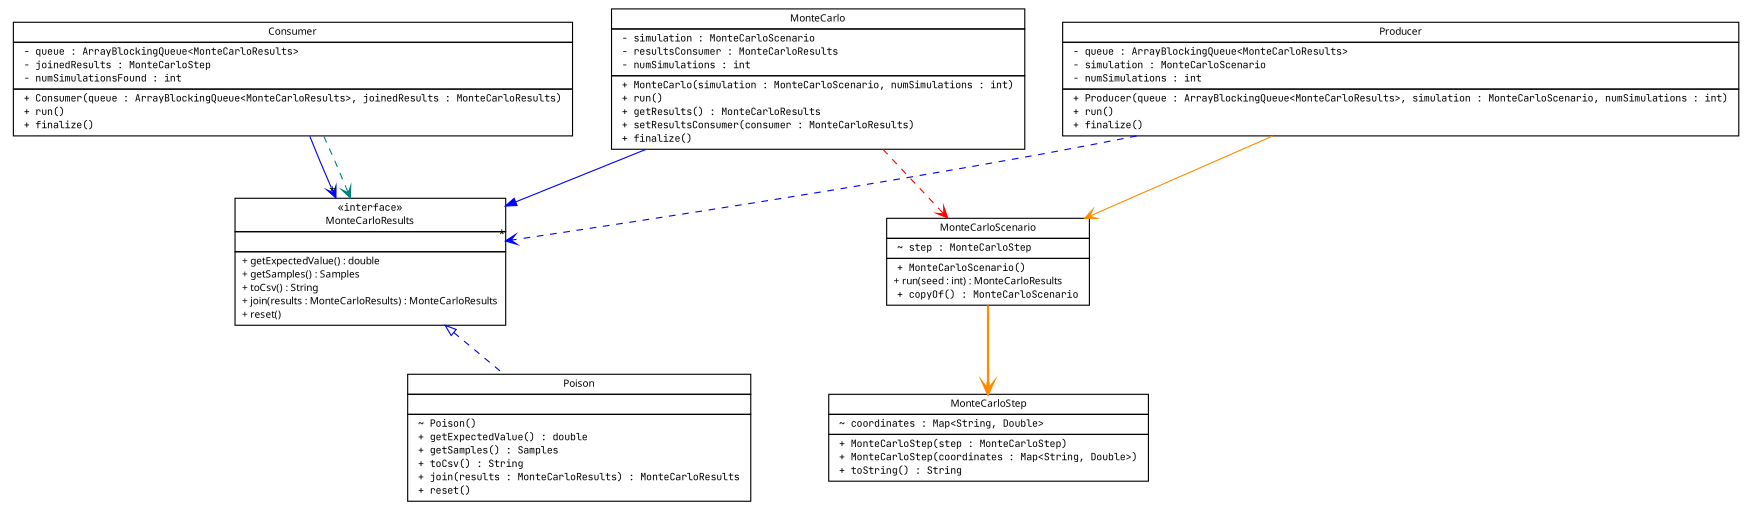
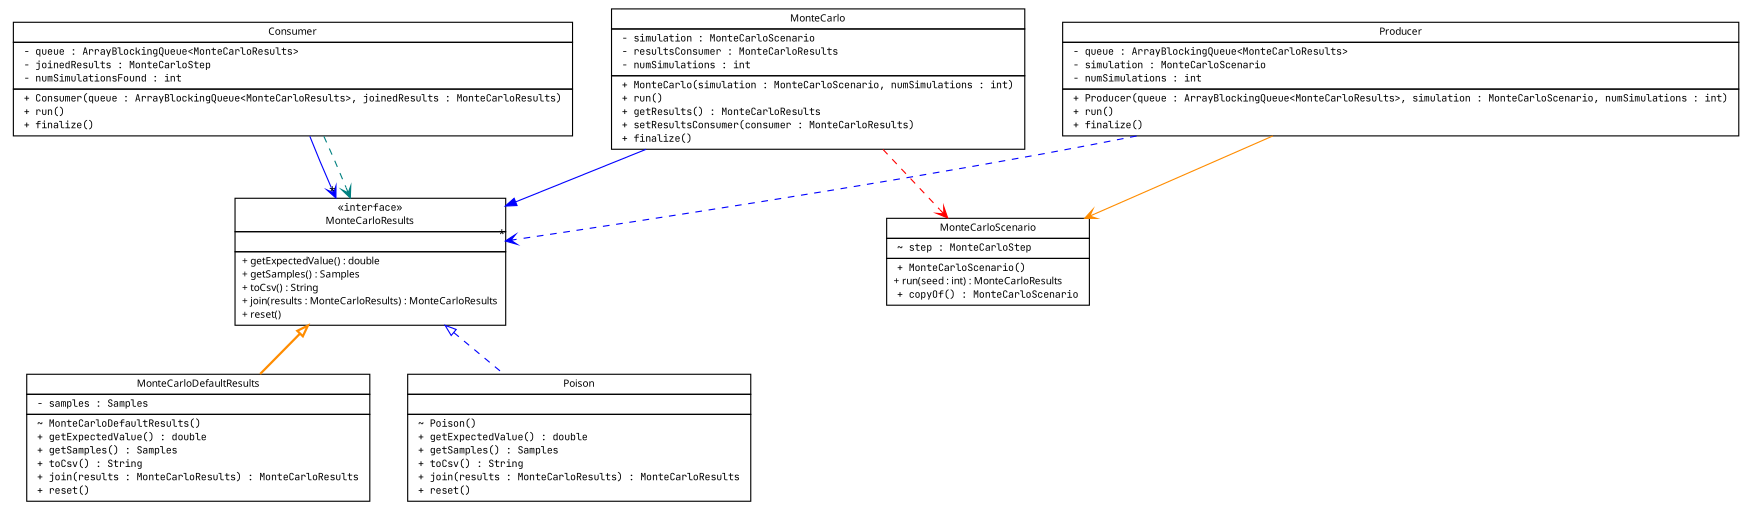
none -> (198, 438)
(988, 438) -> none
